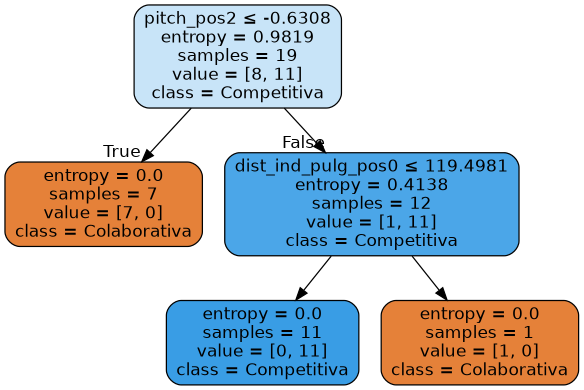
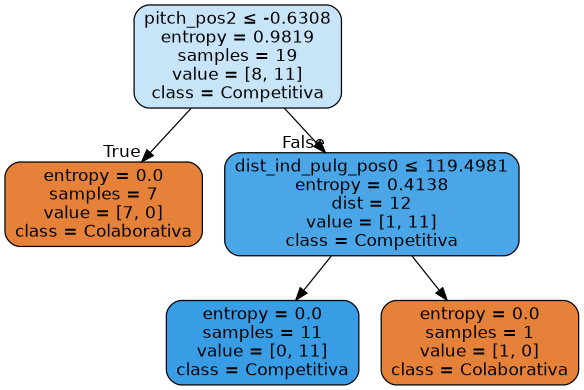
(372, 204) -> (372, 204)
